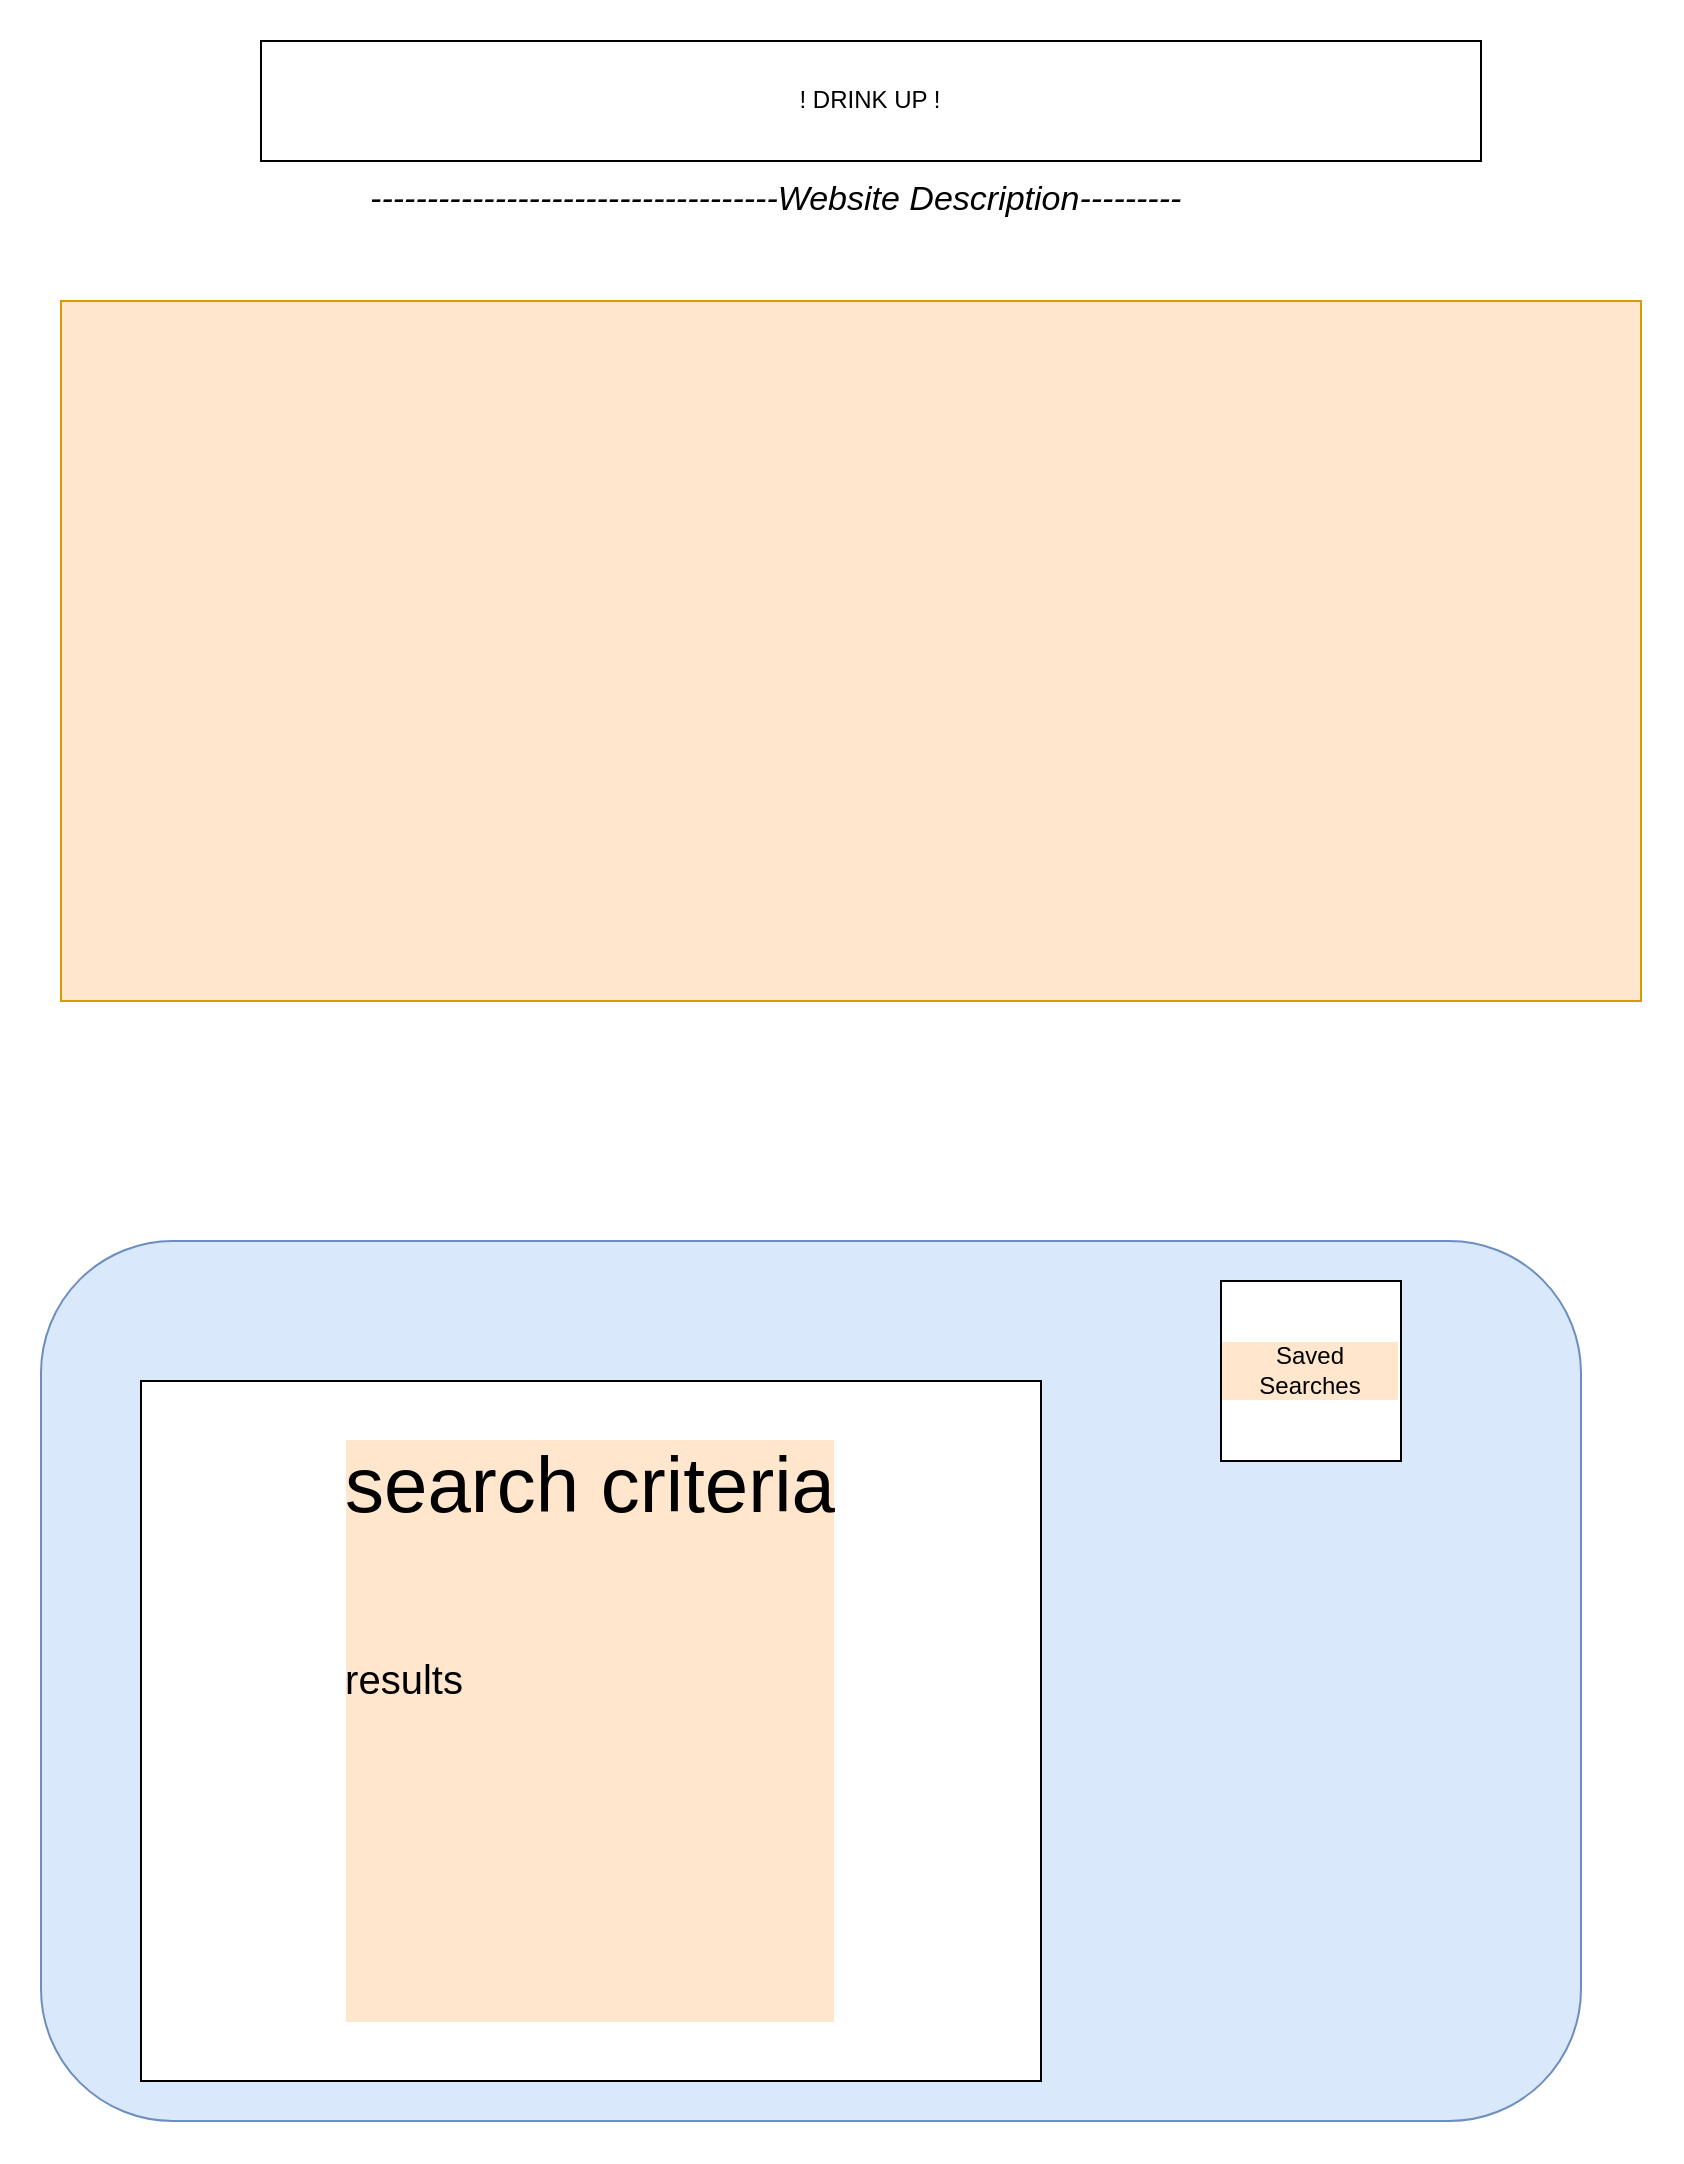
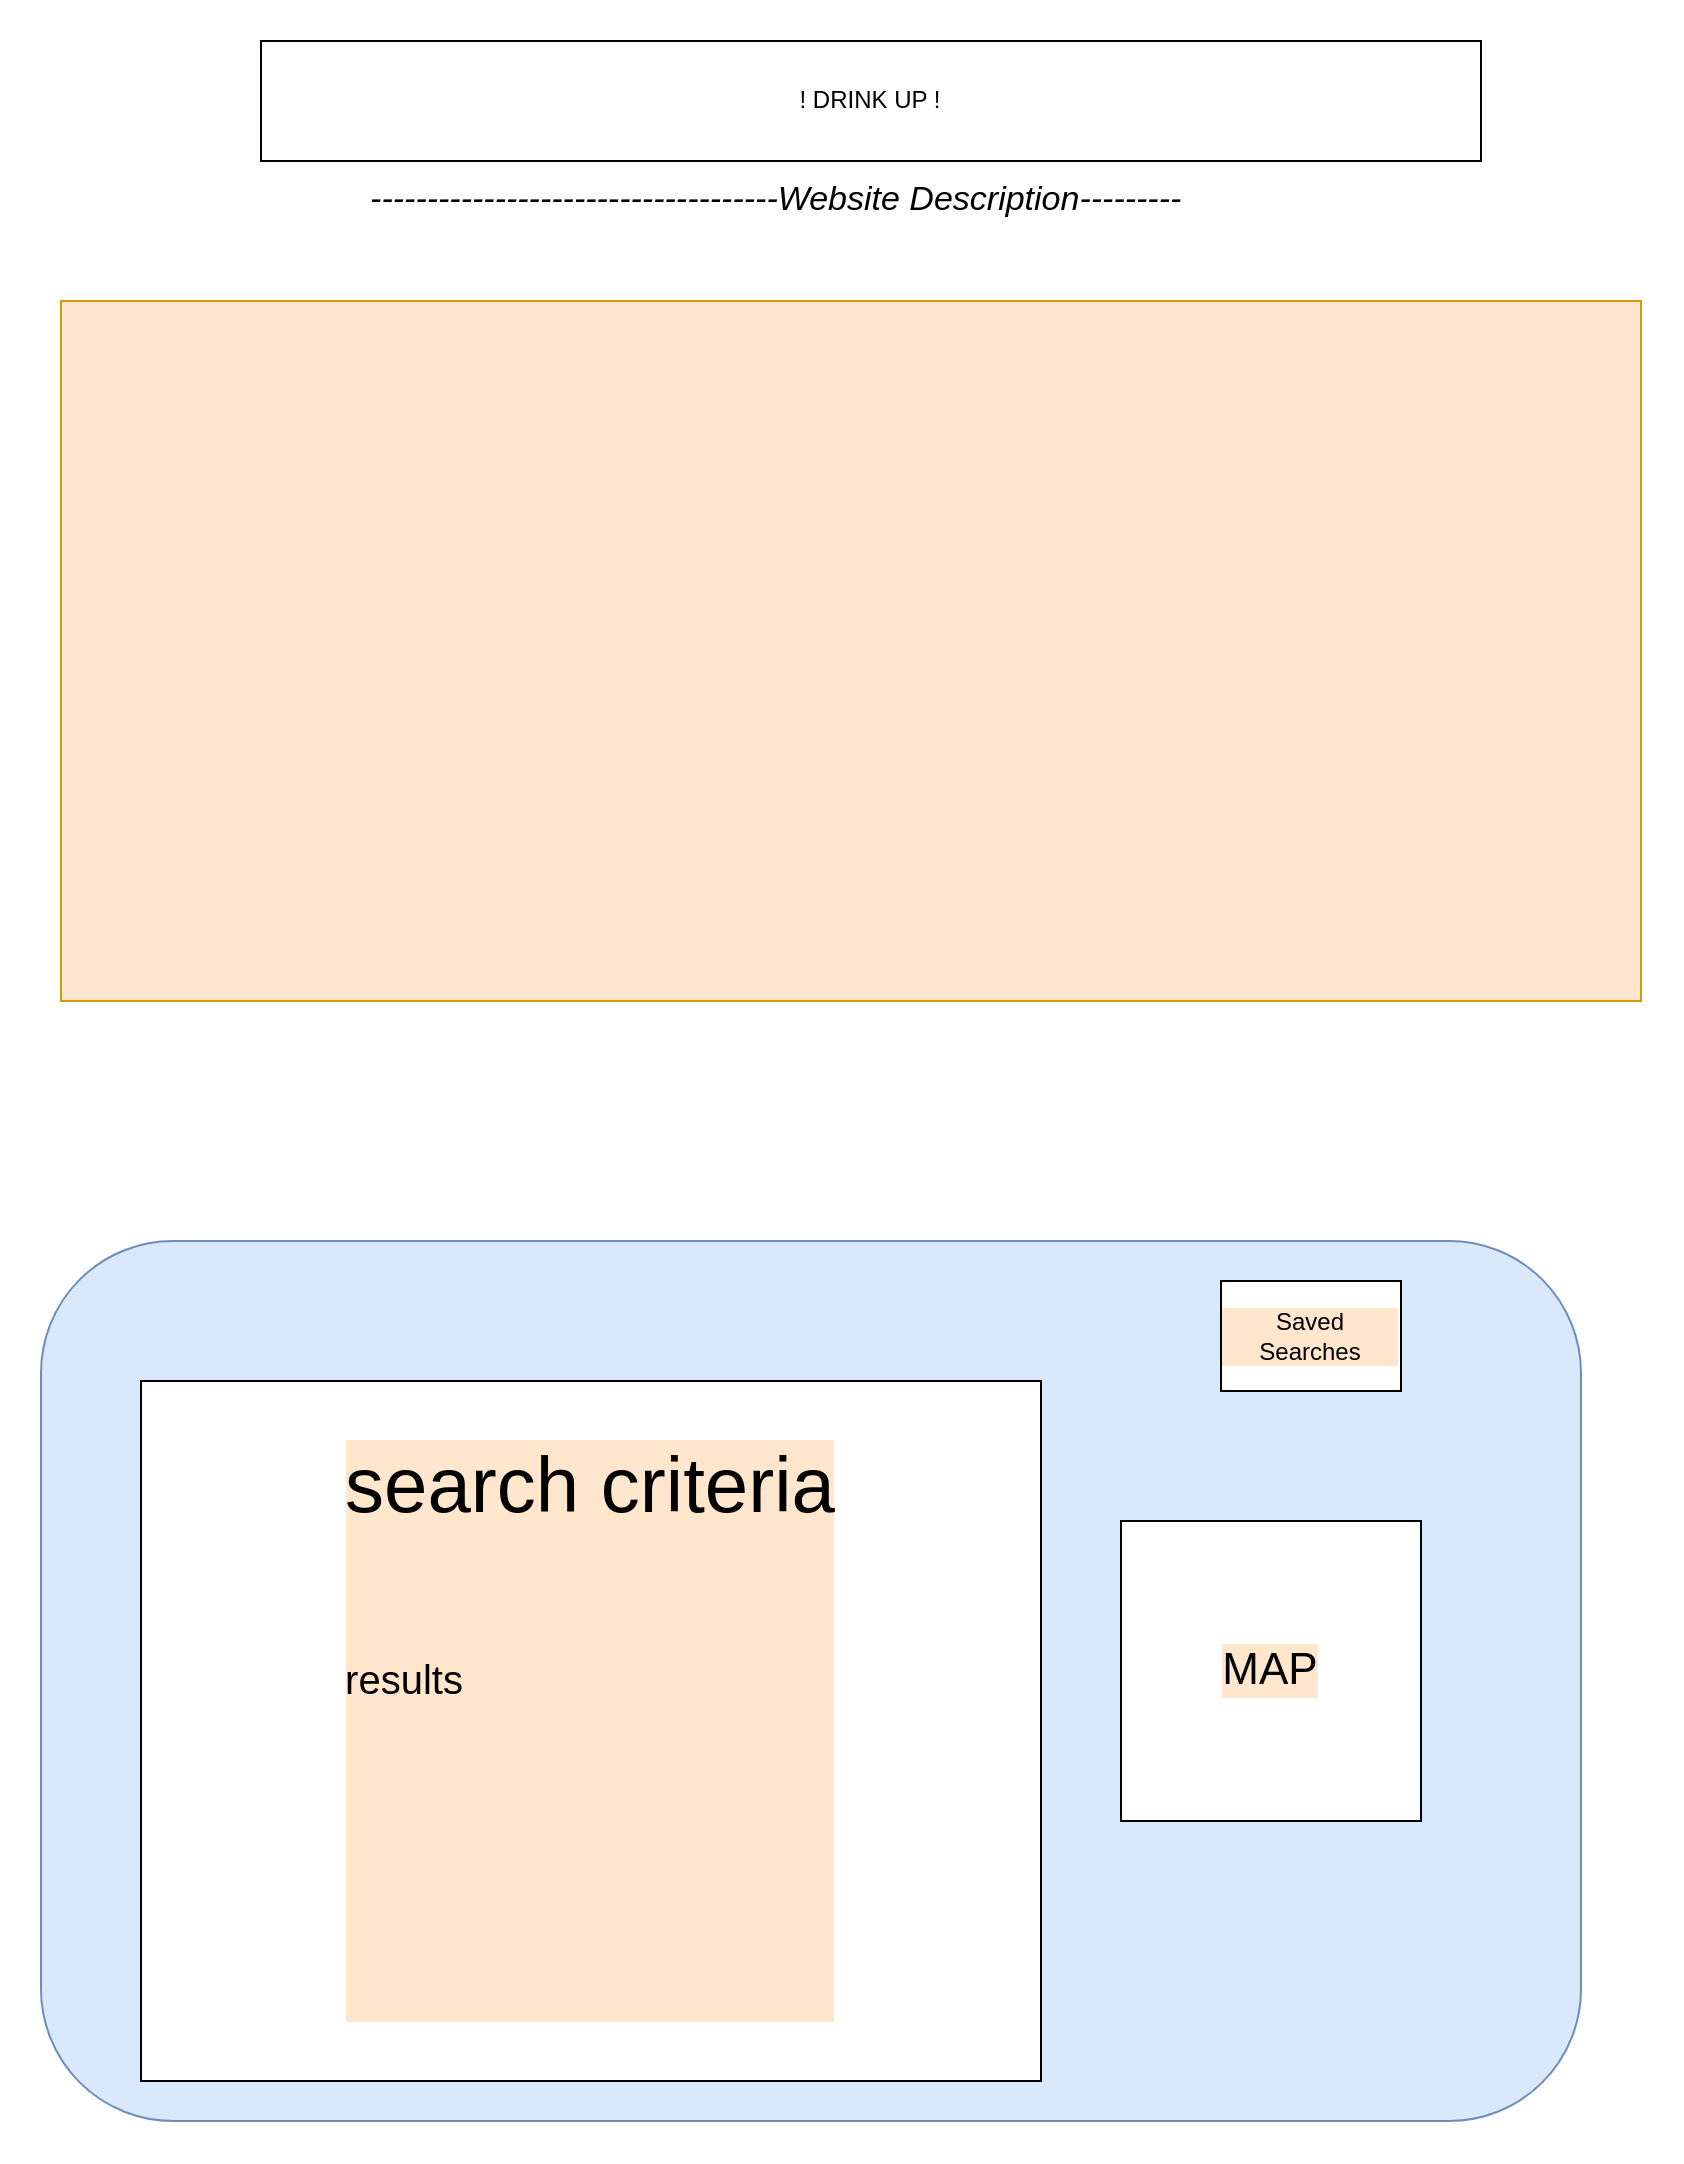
(1311, 1371) -> (1311, 1336)
none -> (1271, 1671)
